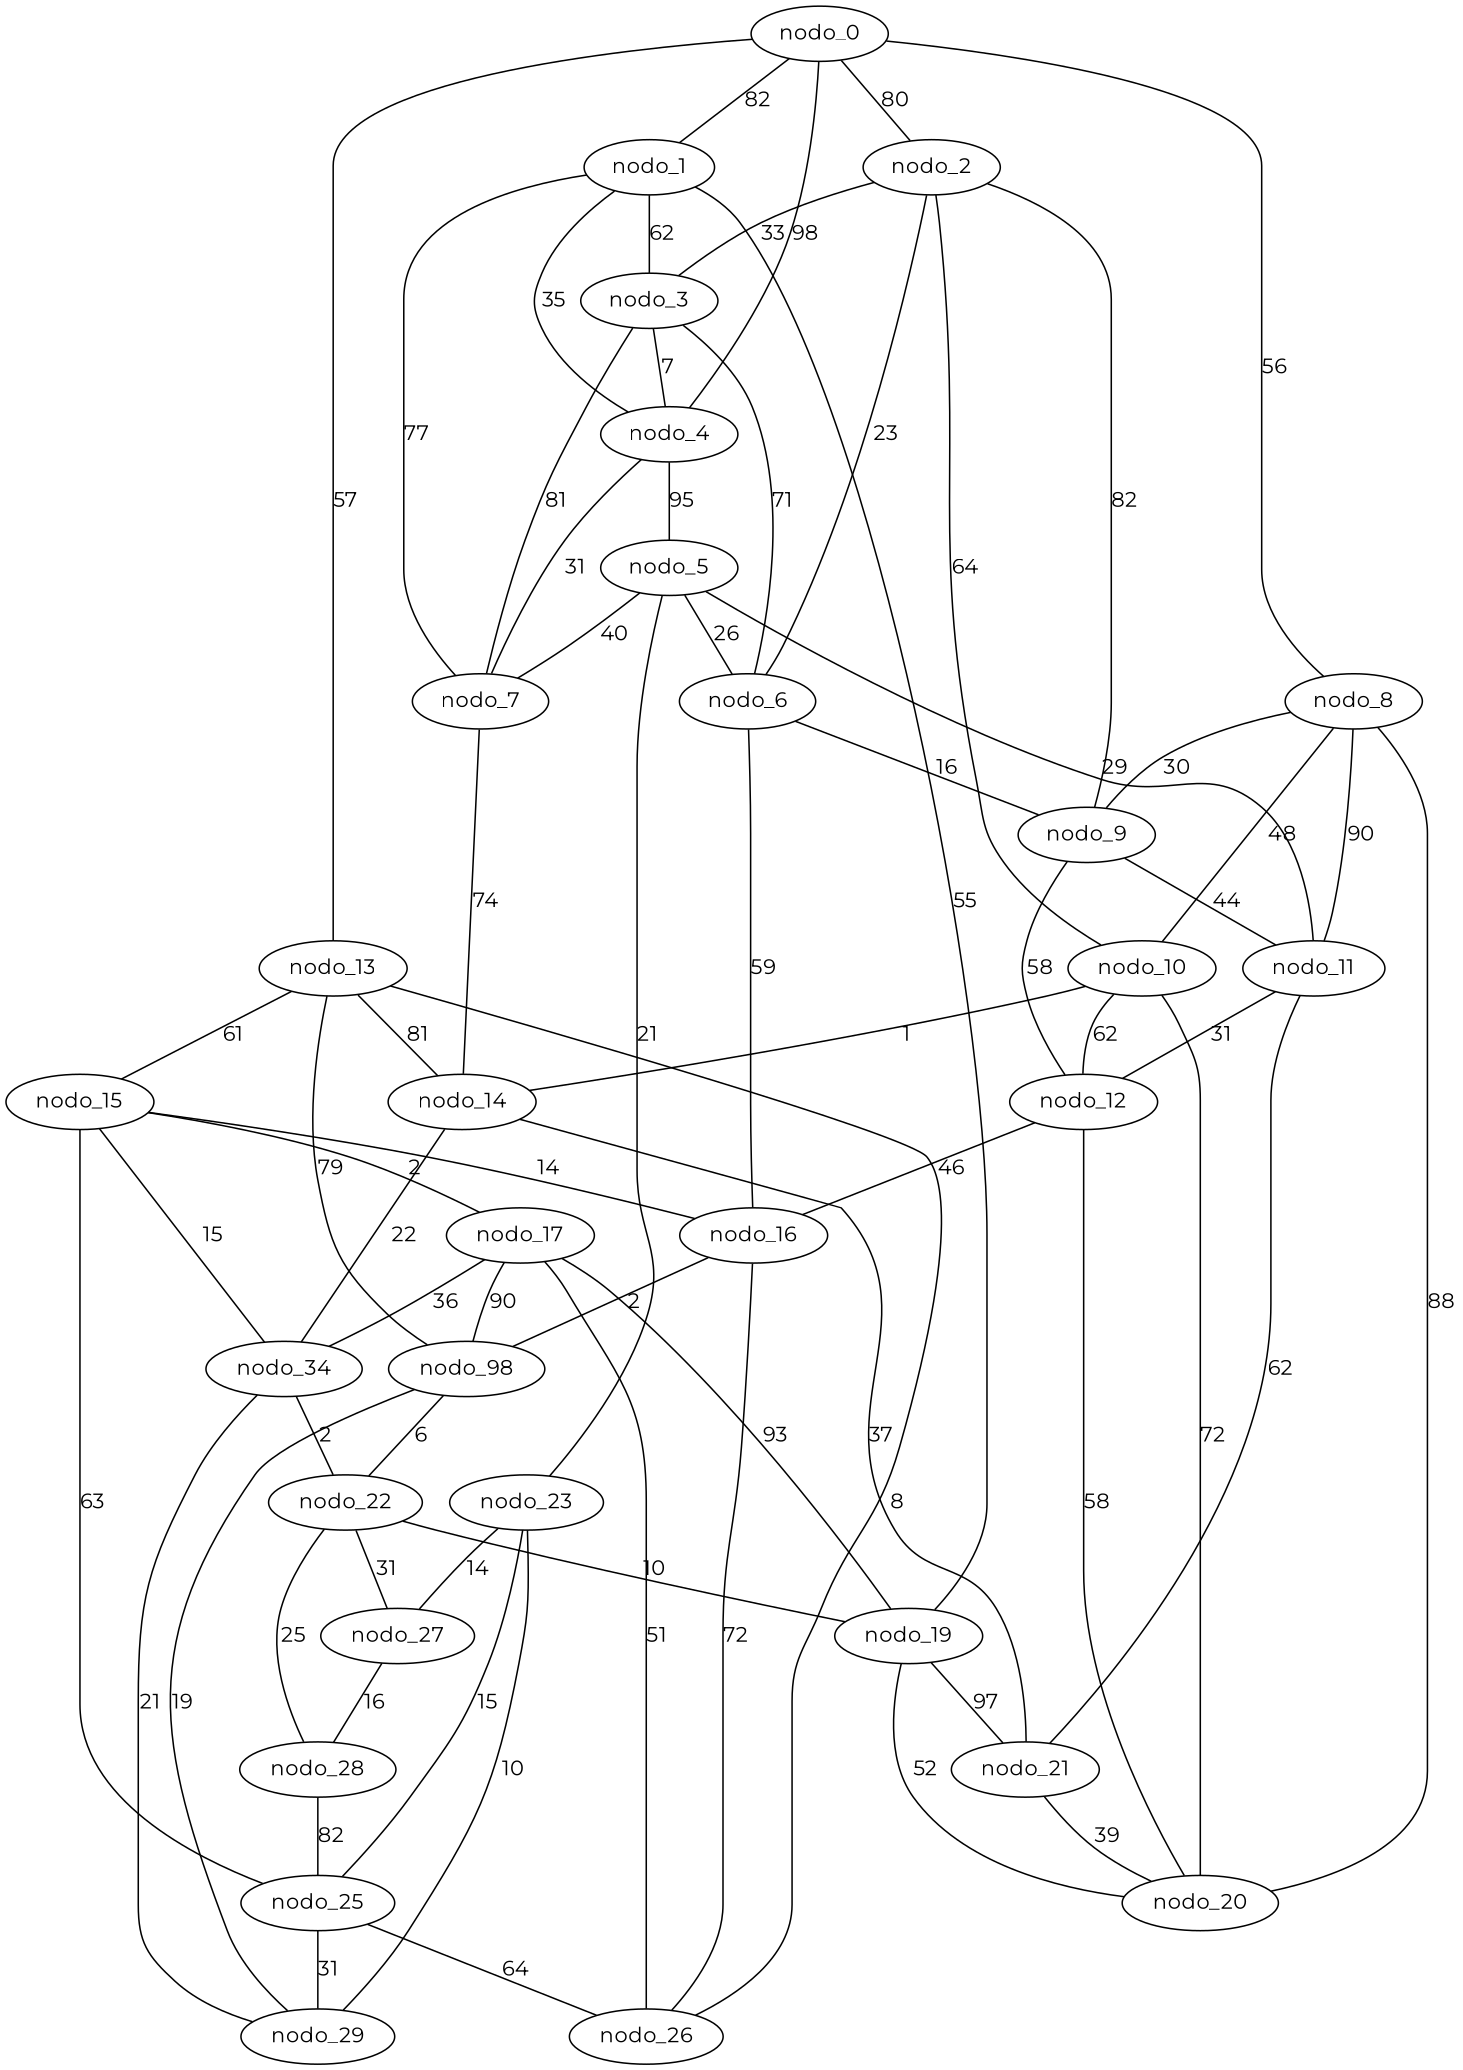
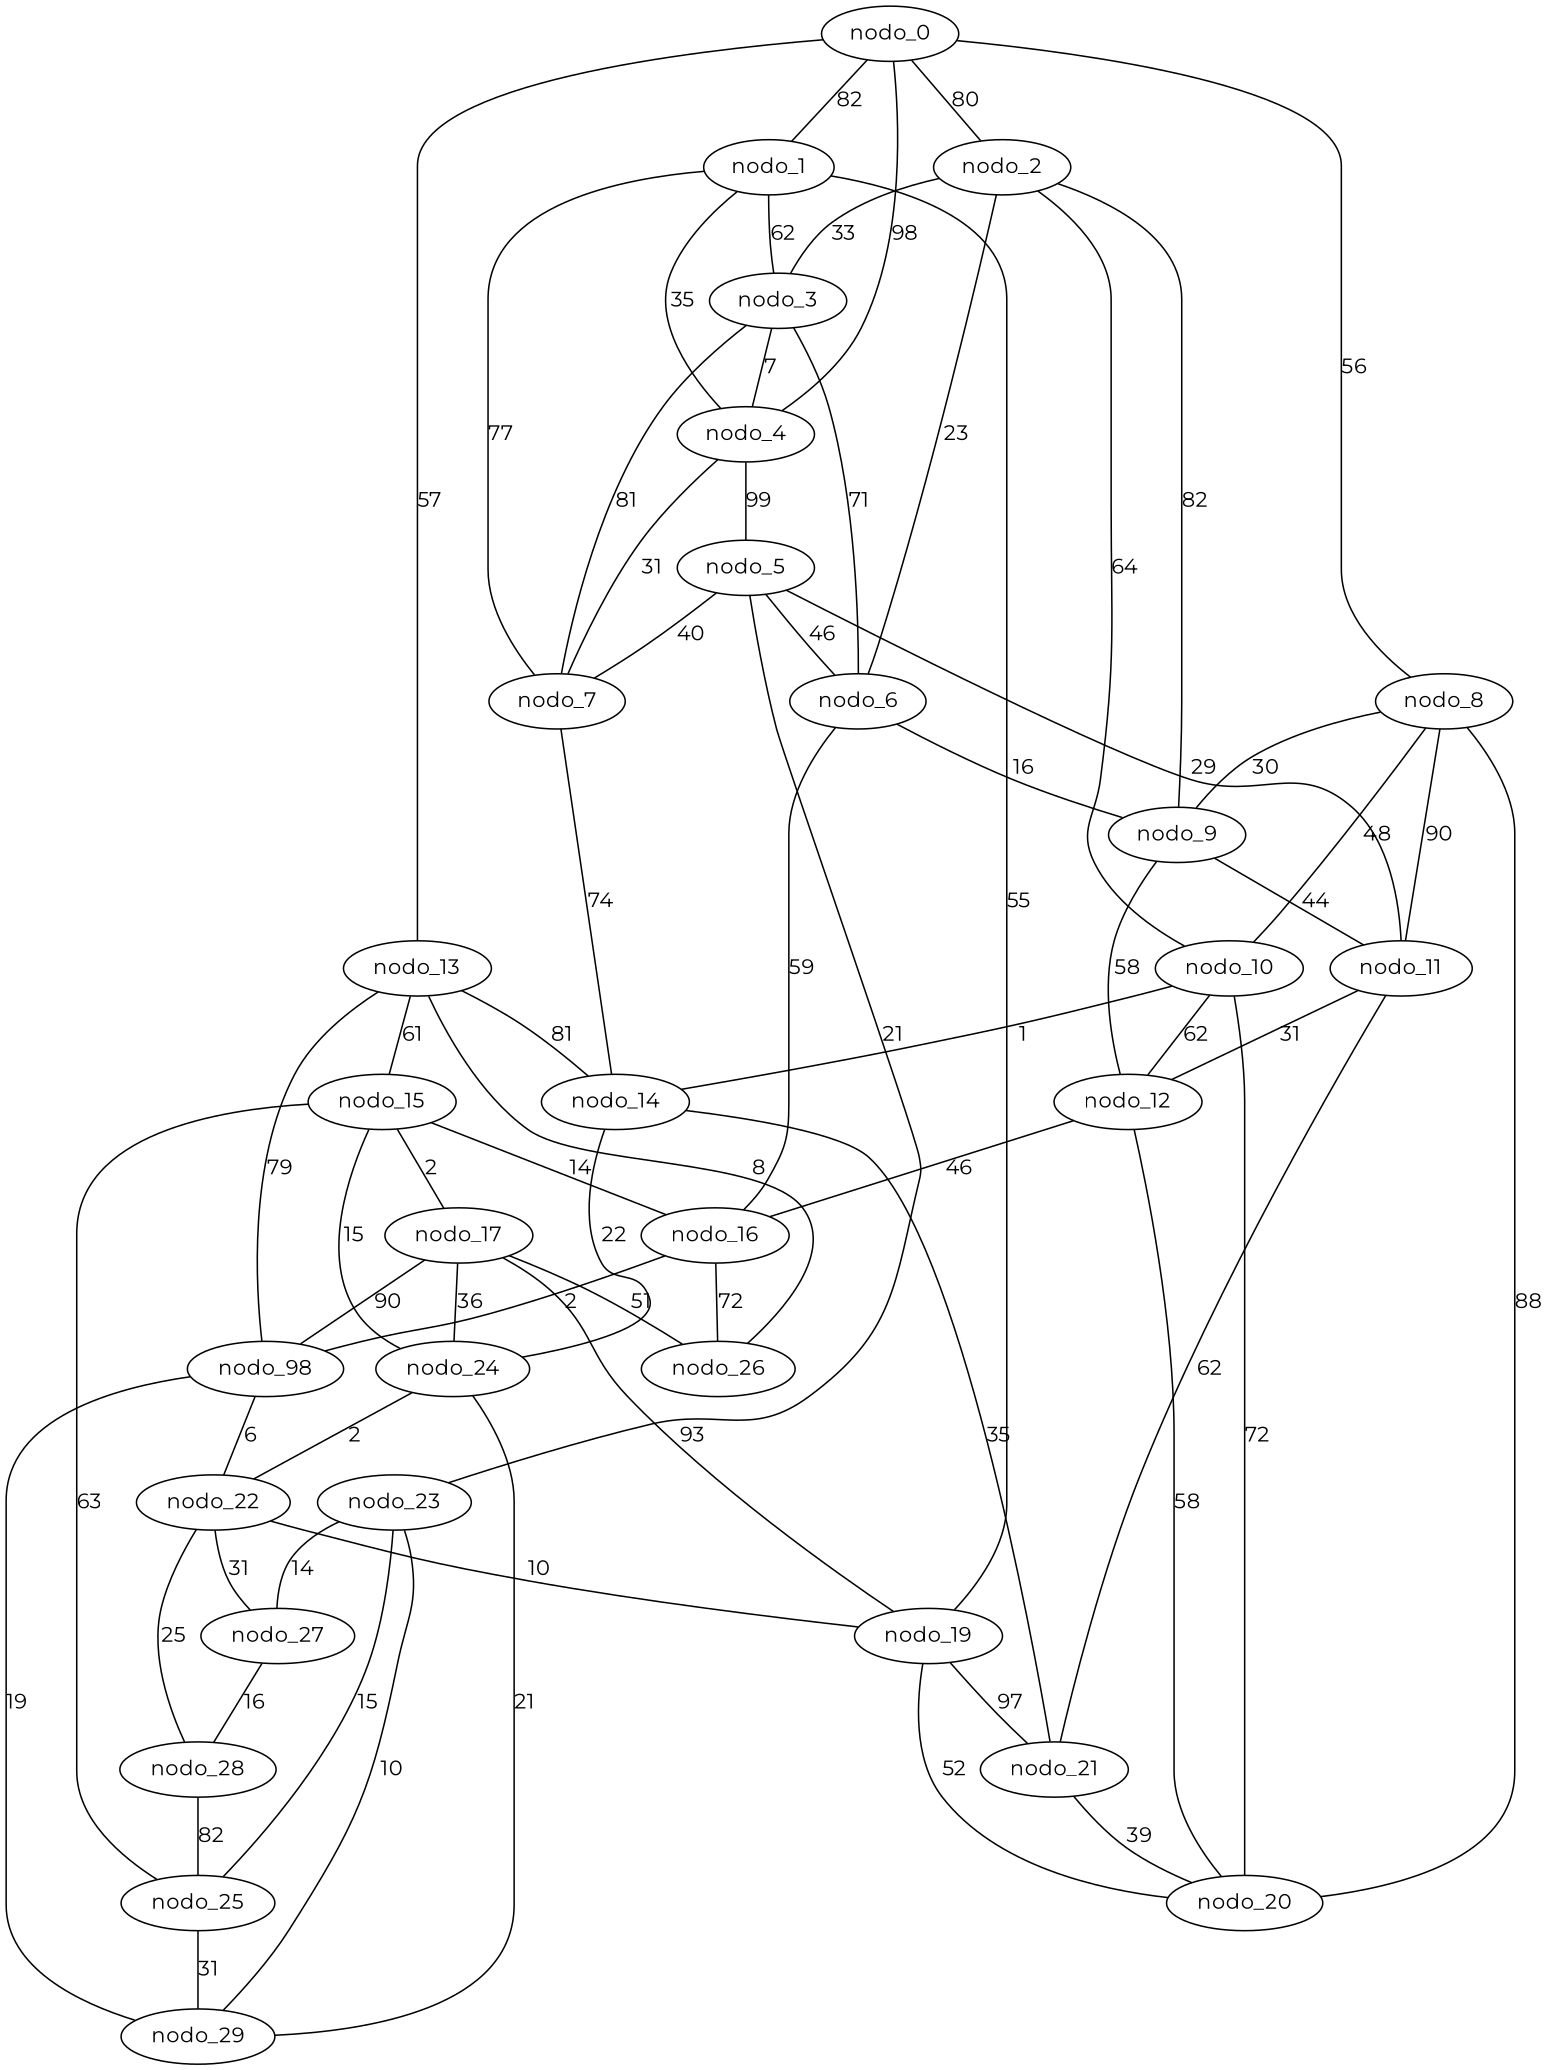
(682, 501) -> (759, 501)
(727, 635) -> (823, 635)
(284, 1369) -> (453, 1369)
(881, 1436) -> (999, 1436)
(482, 1970) -> none
